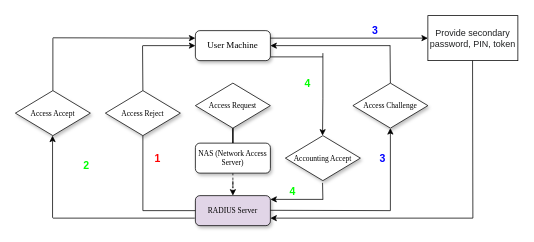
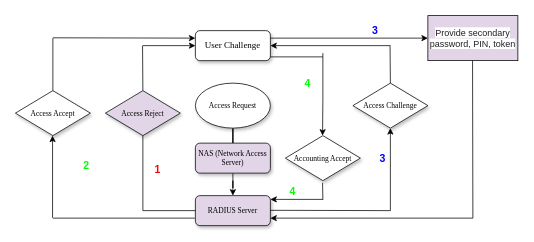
(473, 38) -> (473, 38)
(233, 45) -> (233, 45)
(233, 105) -> (233, 105)
(143, 113) -> (143, 113)
(158, 158) -> (158, 169)
(233, 158) -> (233, 158)
(233, 187) -> (233, 187)
